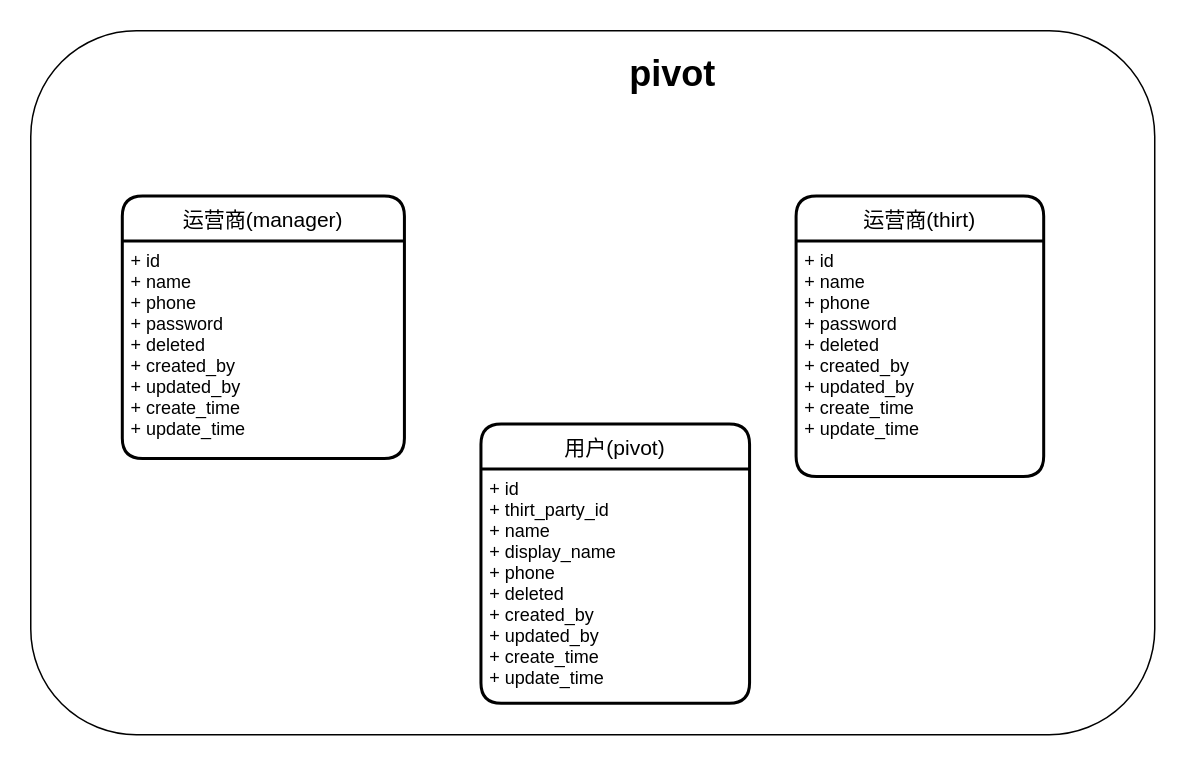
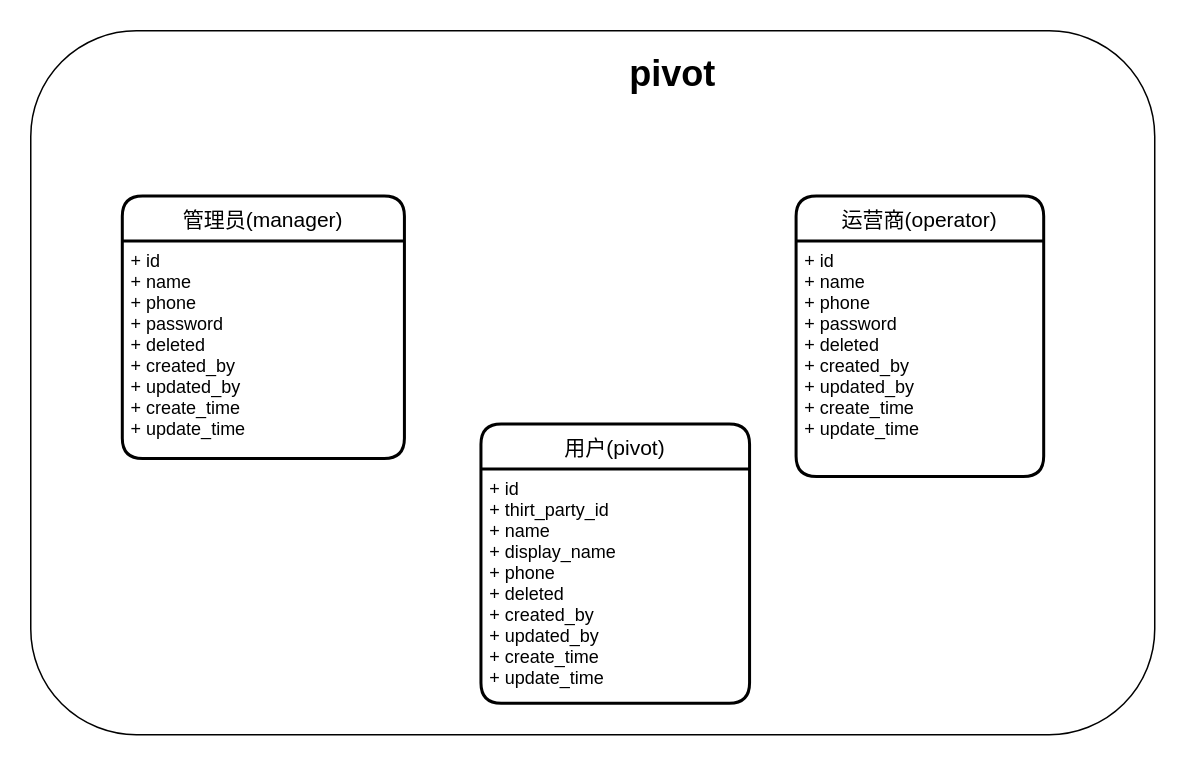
(263, 220) -> (263, 220)
(919, 220) -> (919, 220)
